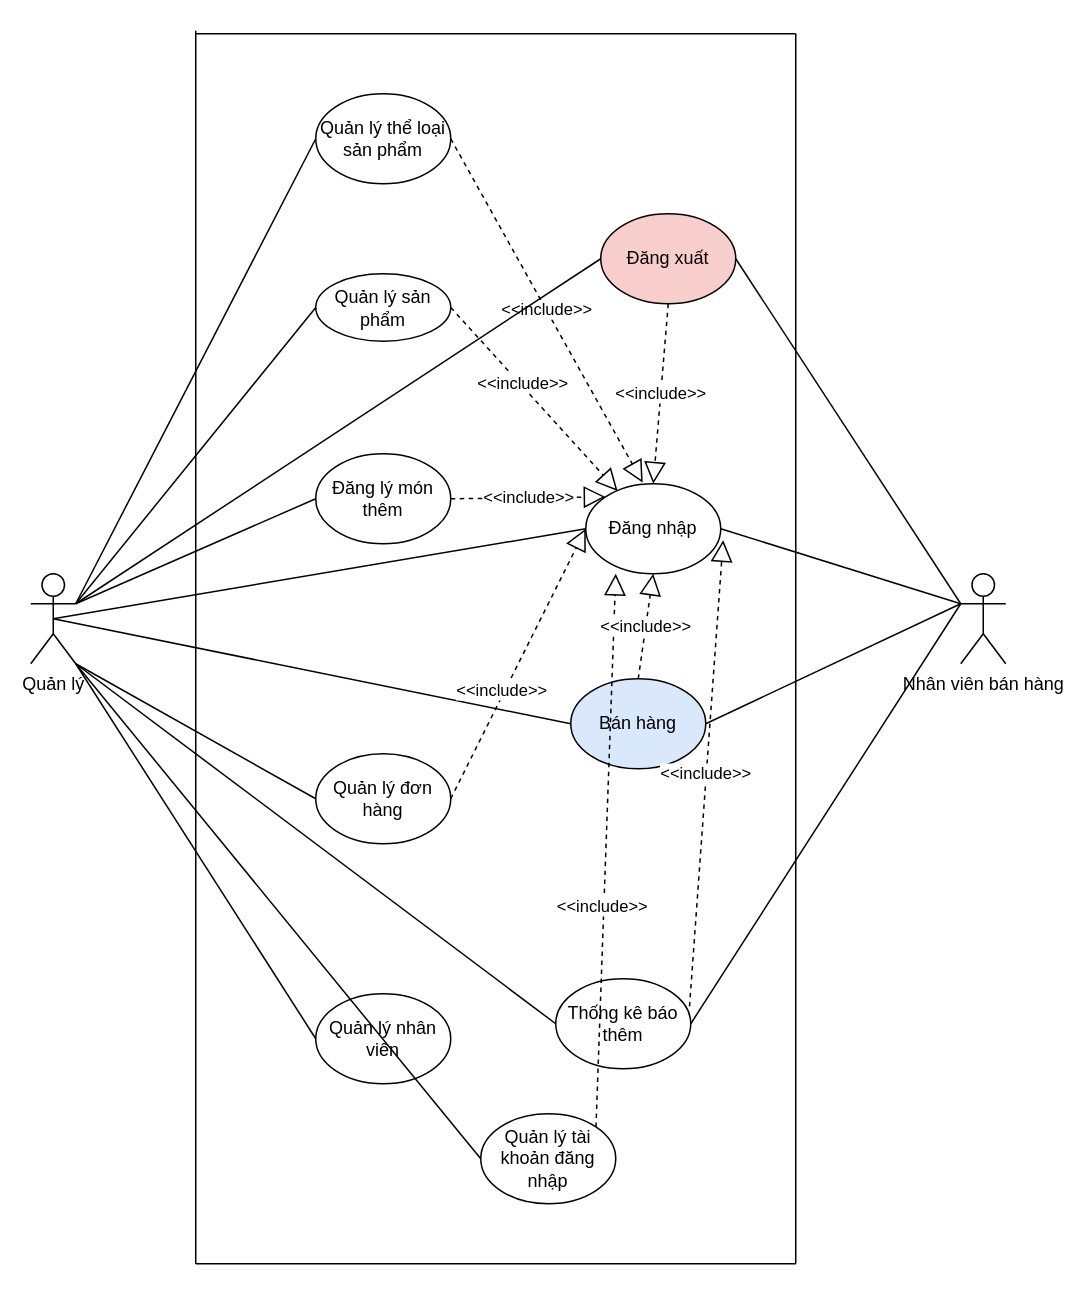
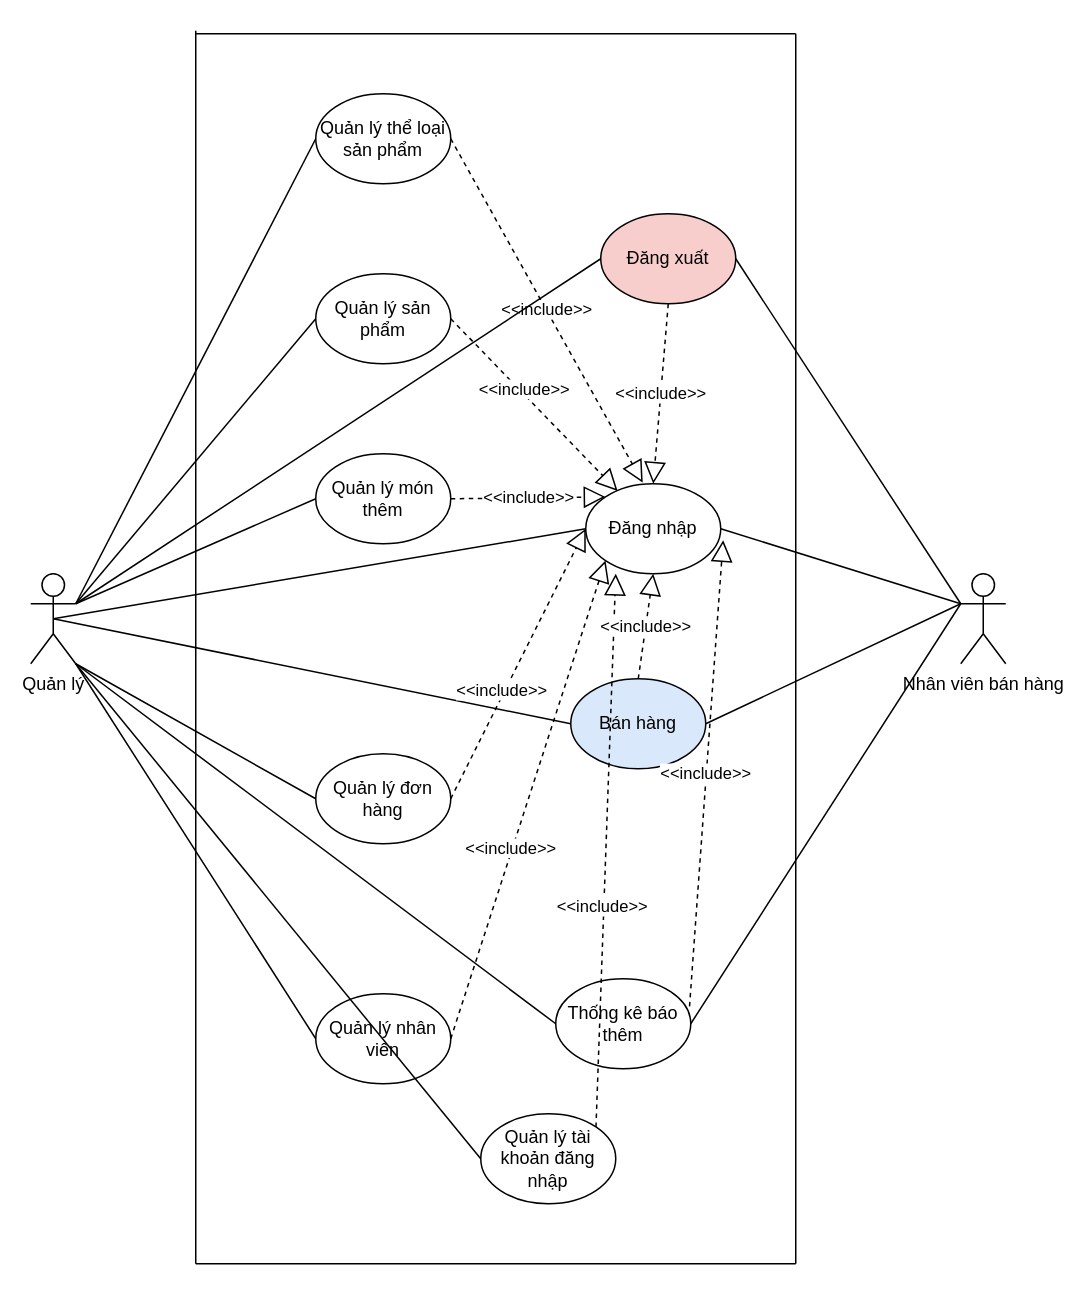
(383, 308) -> (383, 319)
(383, 499) -> (383, 499)
none -> (525, 810)
